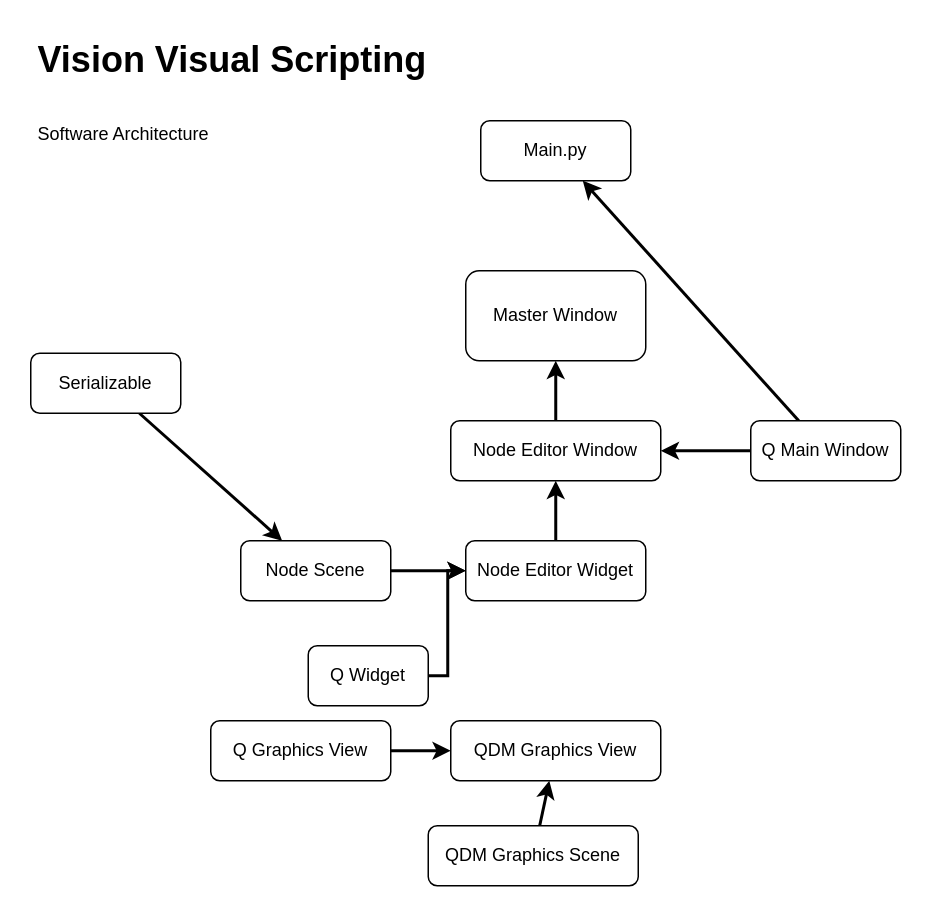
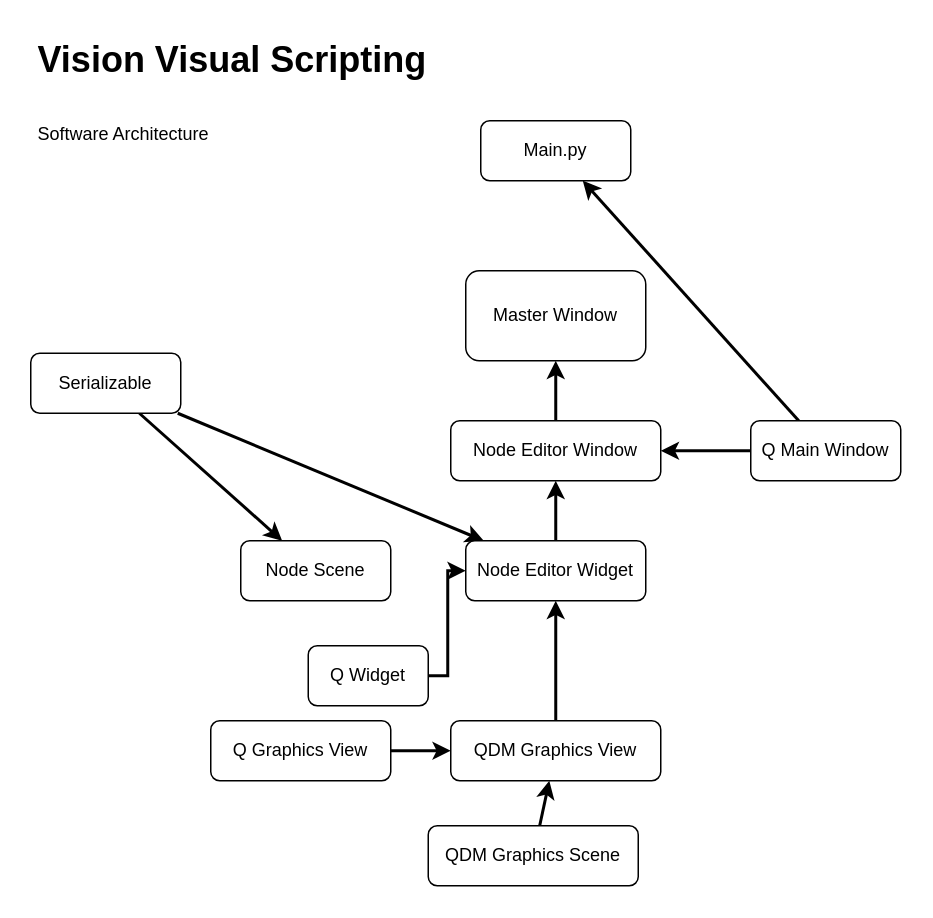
(418, 571) -> (326, 475)
none -> (556, 666)
